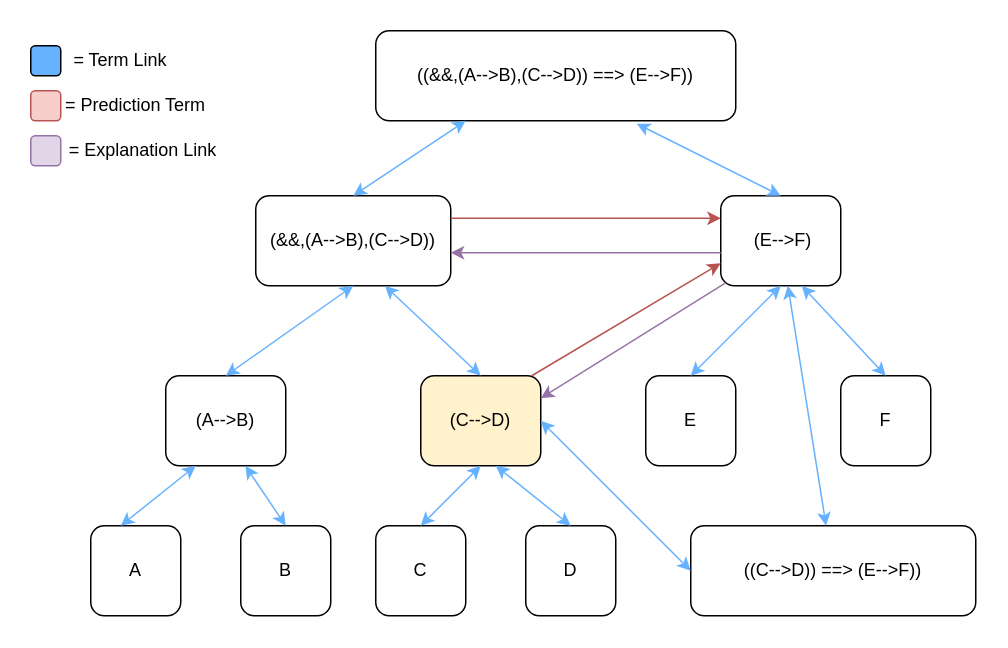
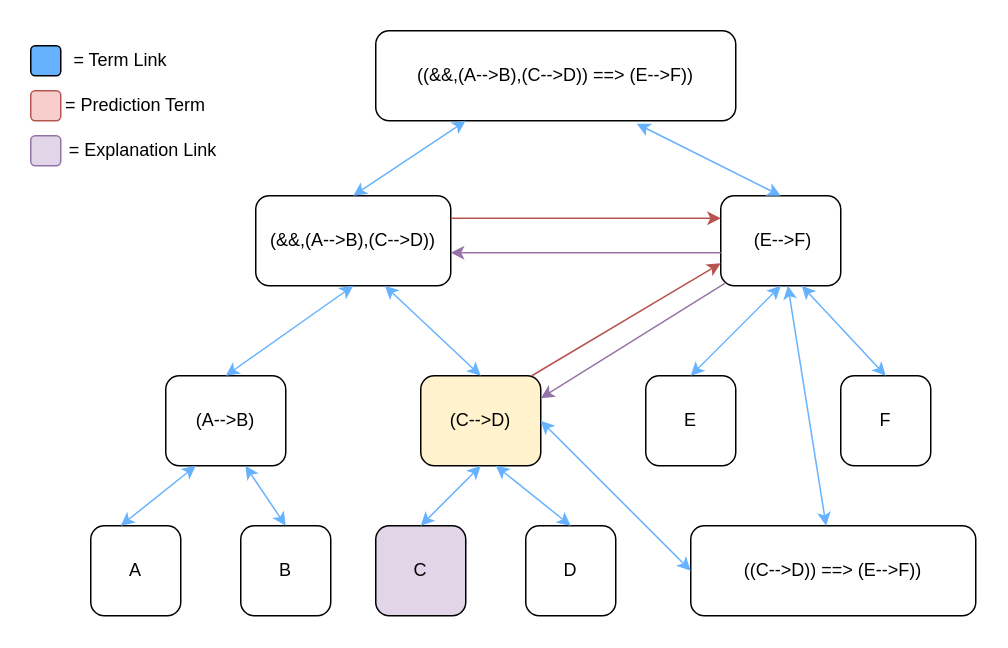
(421, 571) -> (421, 571)
